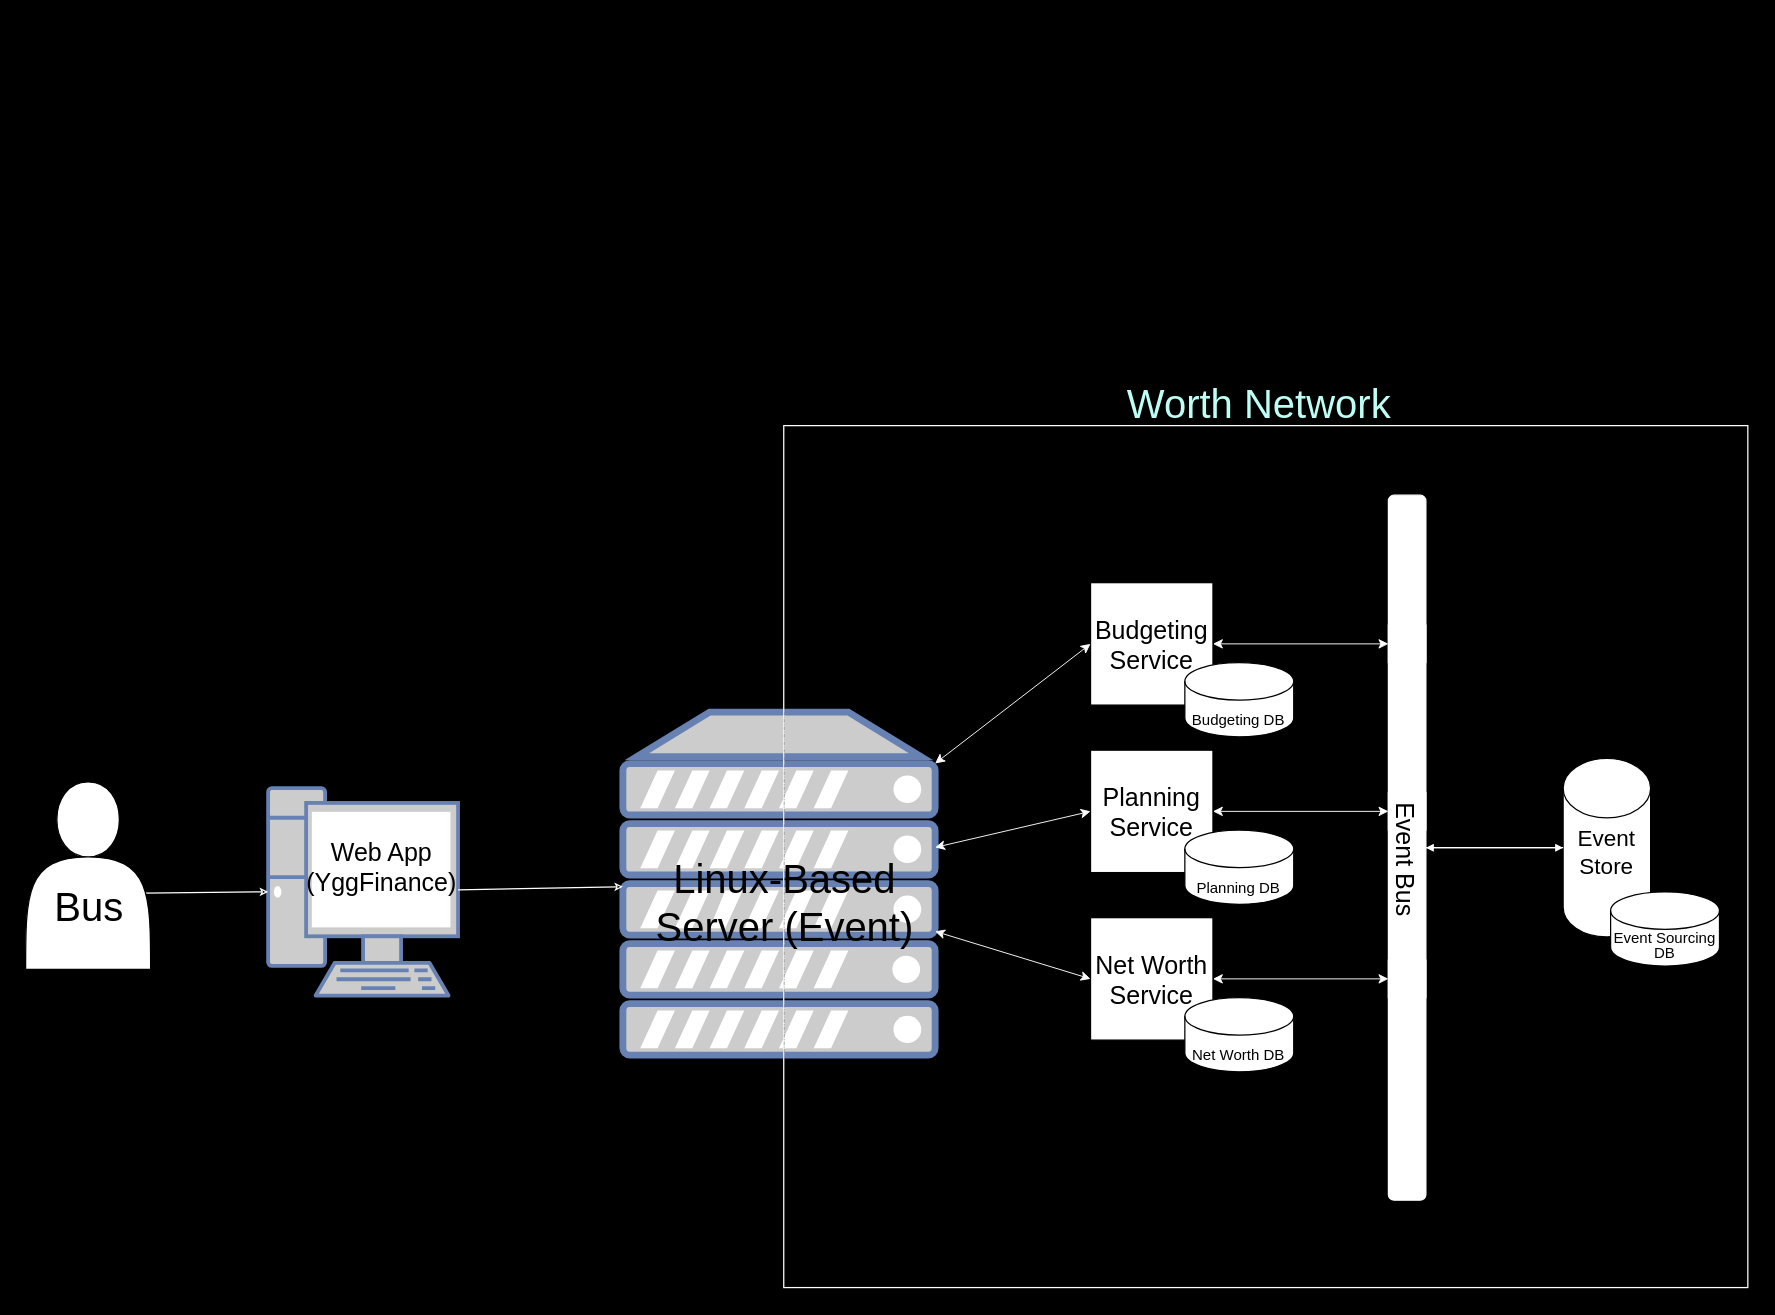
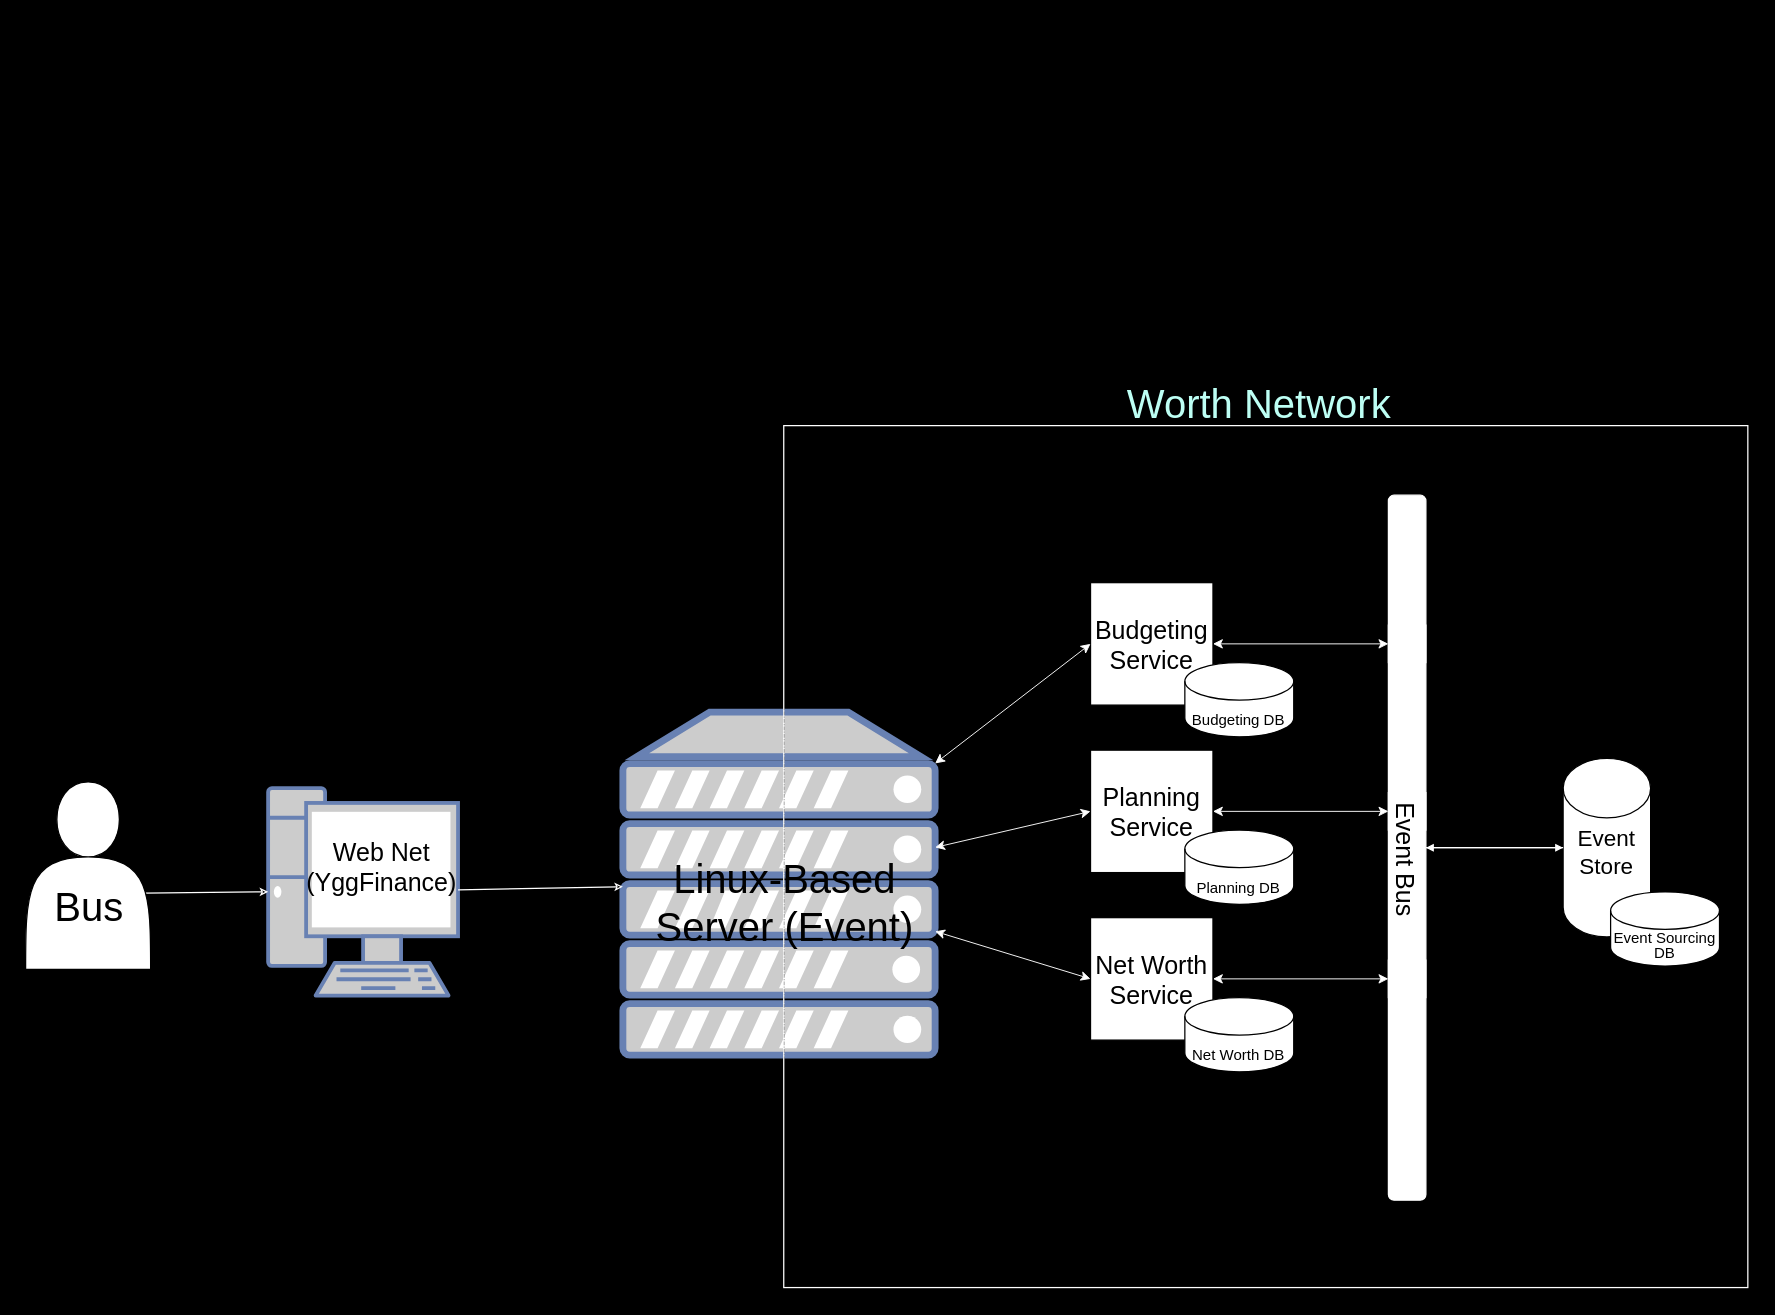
(382, 867) -> (382, 867)
